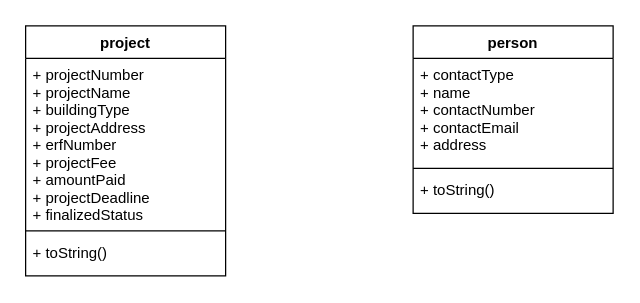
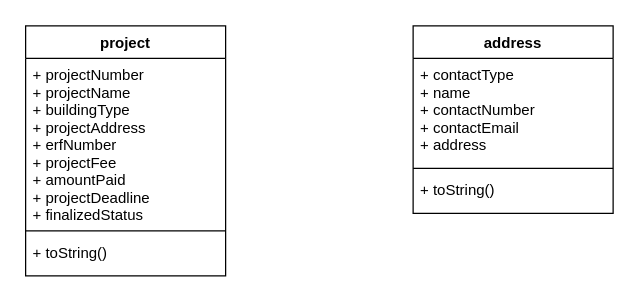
(513, 43) -> (513, 43)
